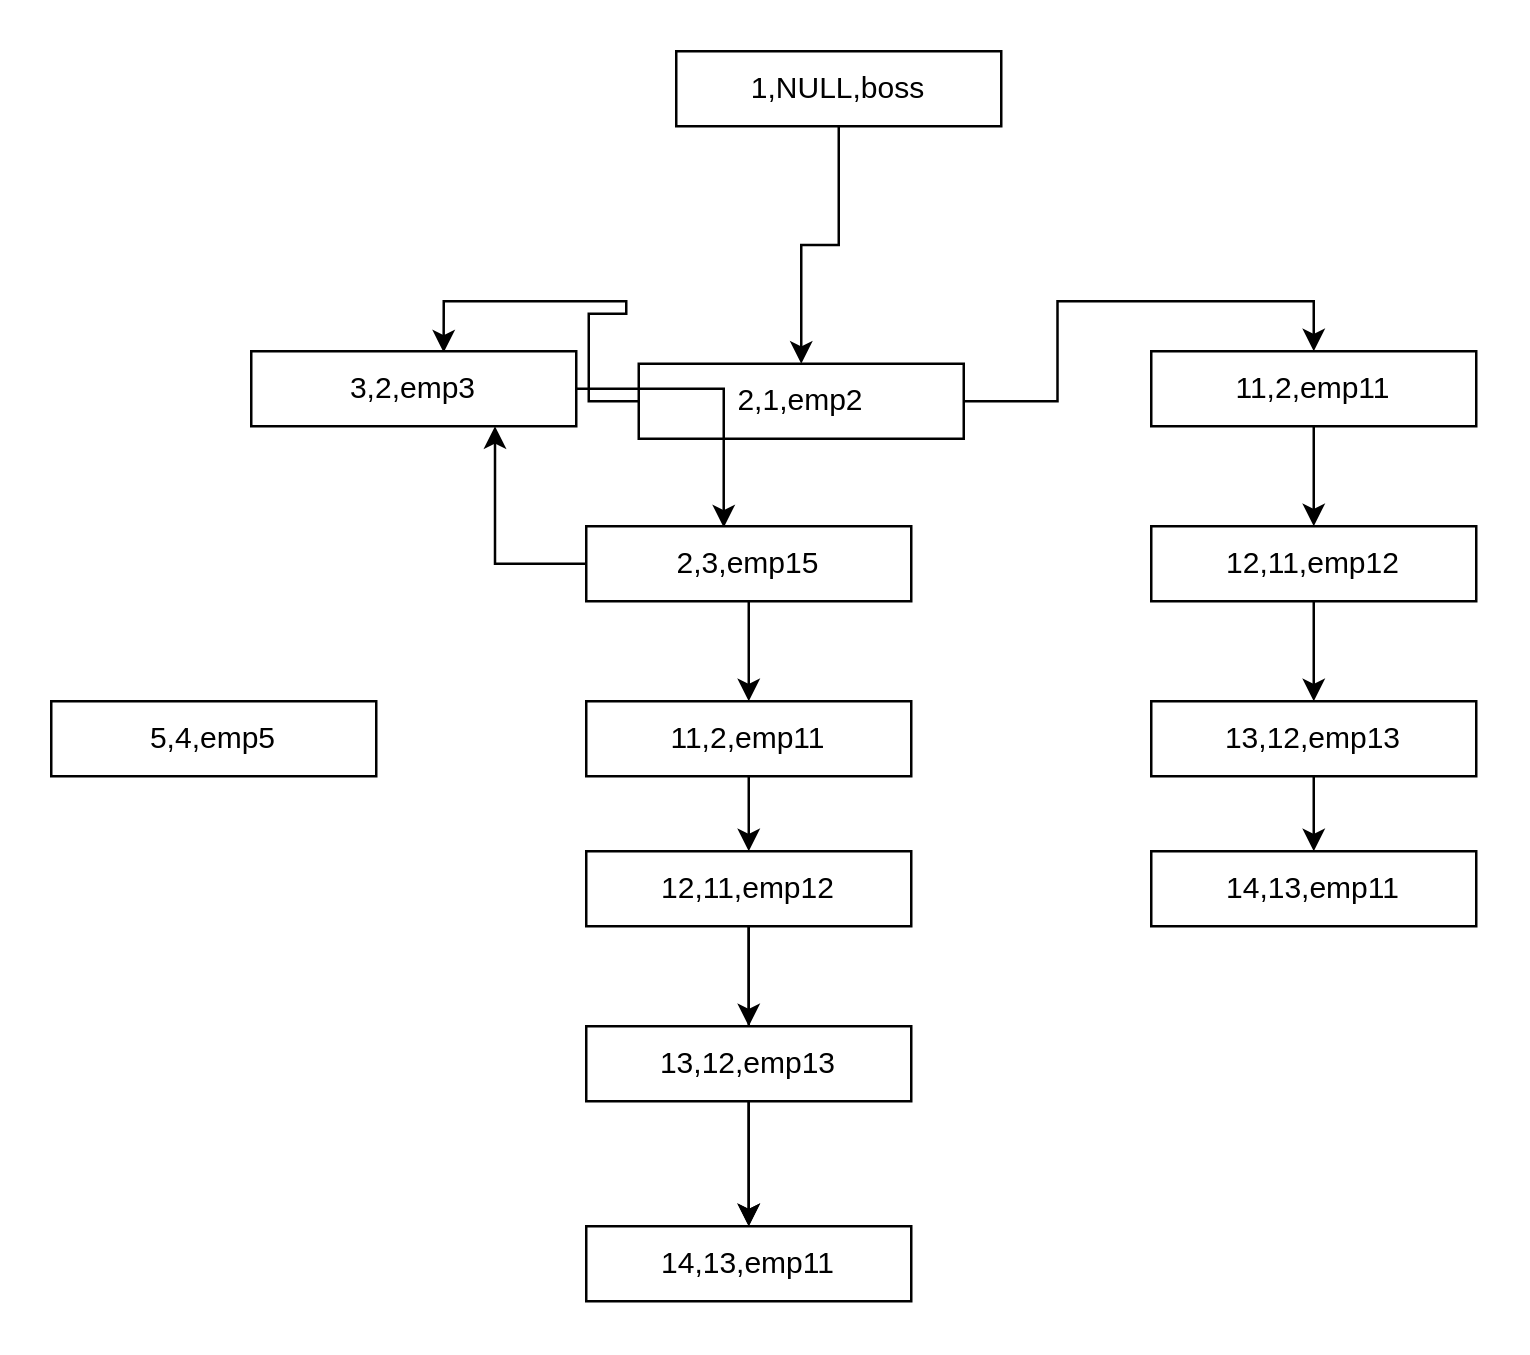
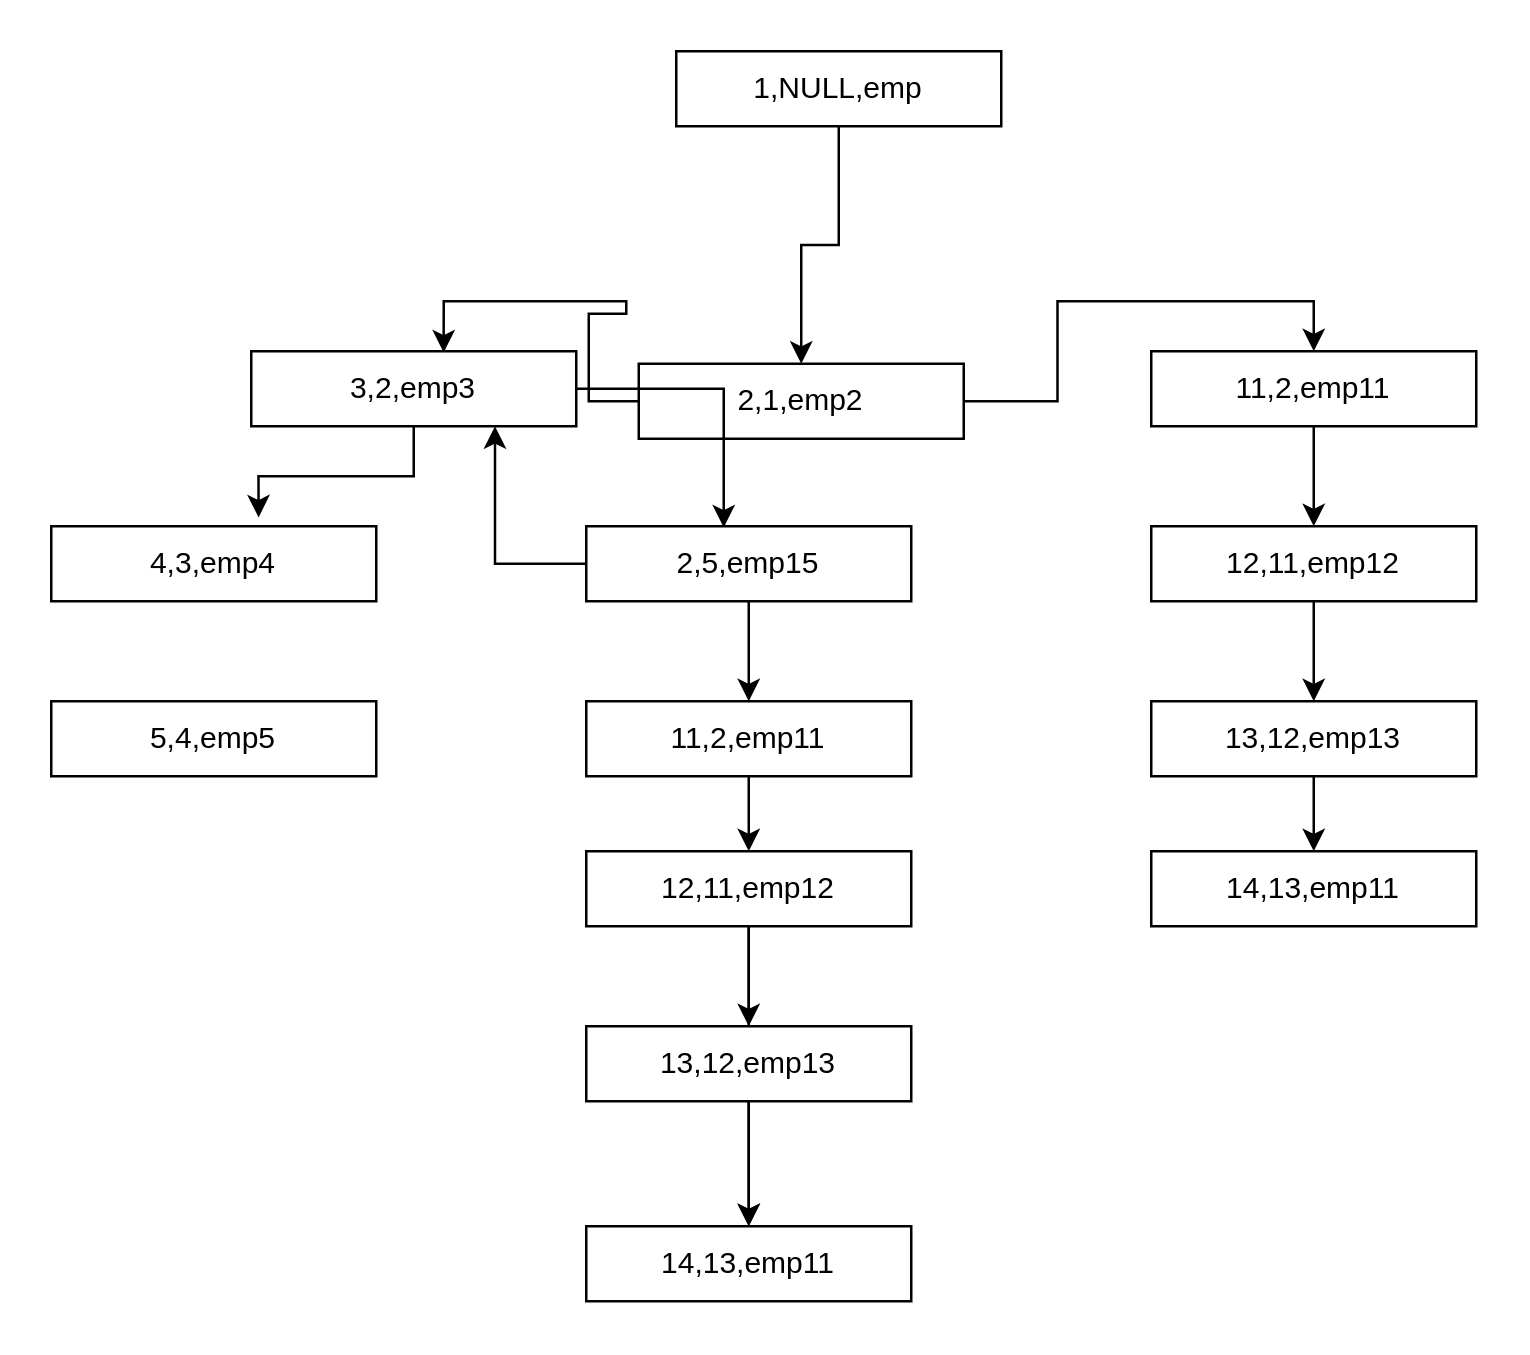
(839, 89) -> (839, 89)
none -> (349, 476)
none -> (214, 564)
(749, 564) -> (749, 564)
